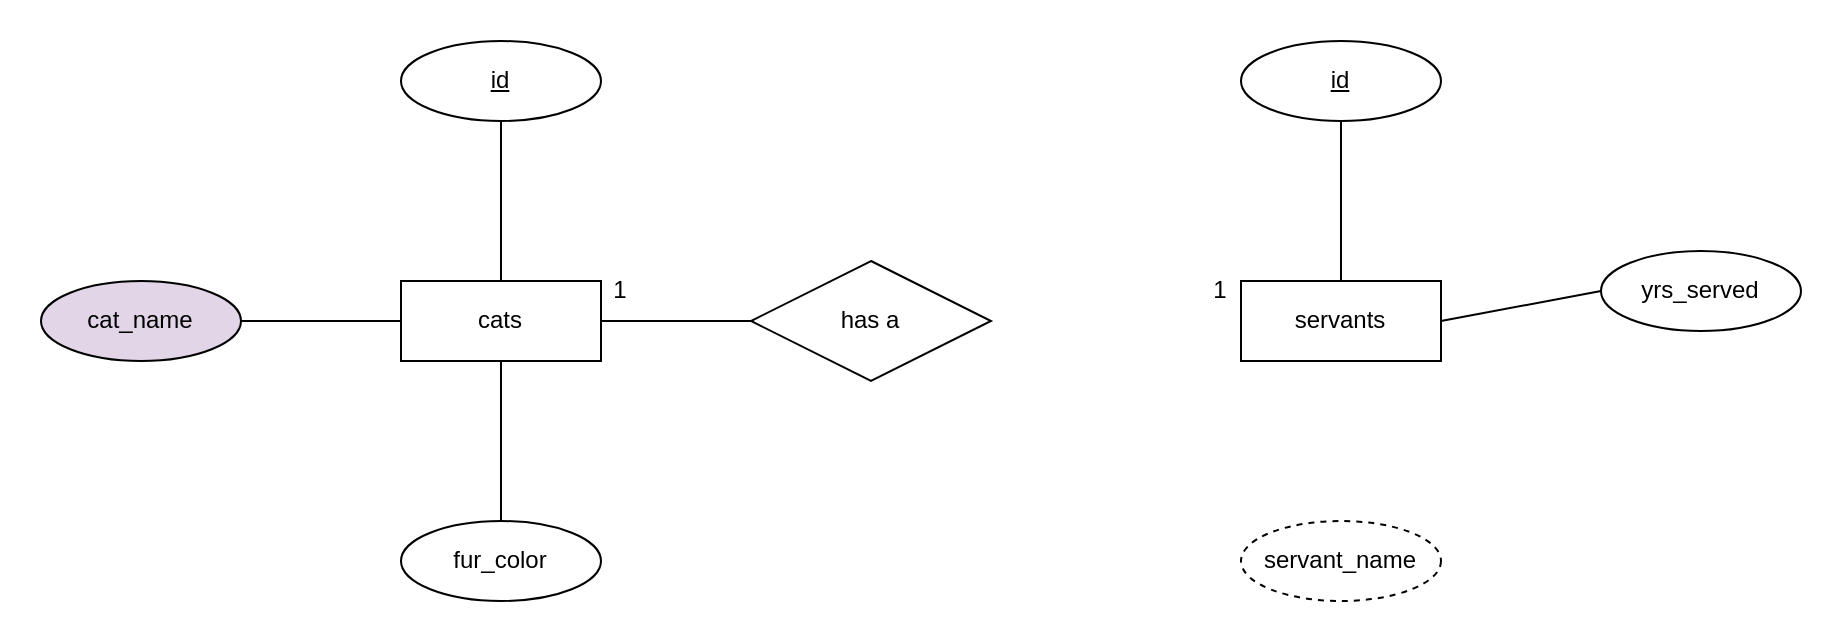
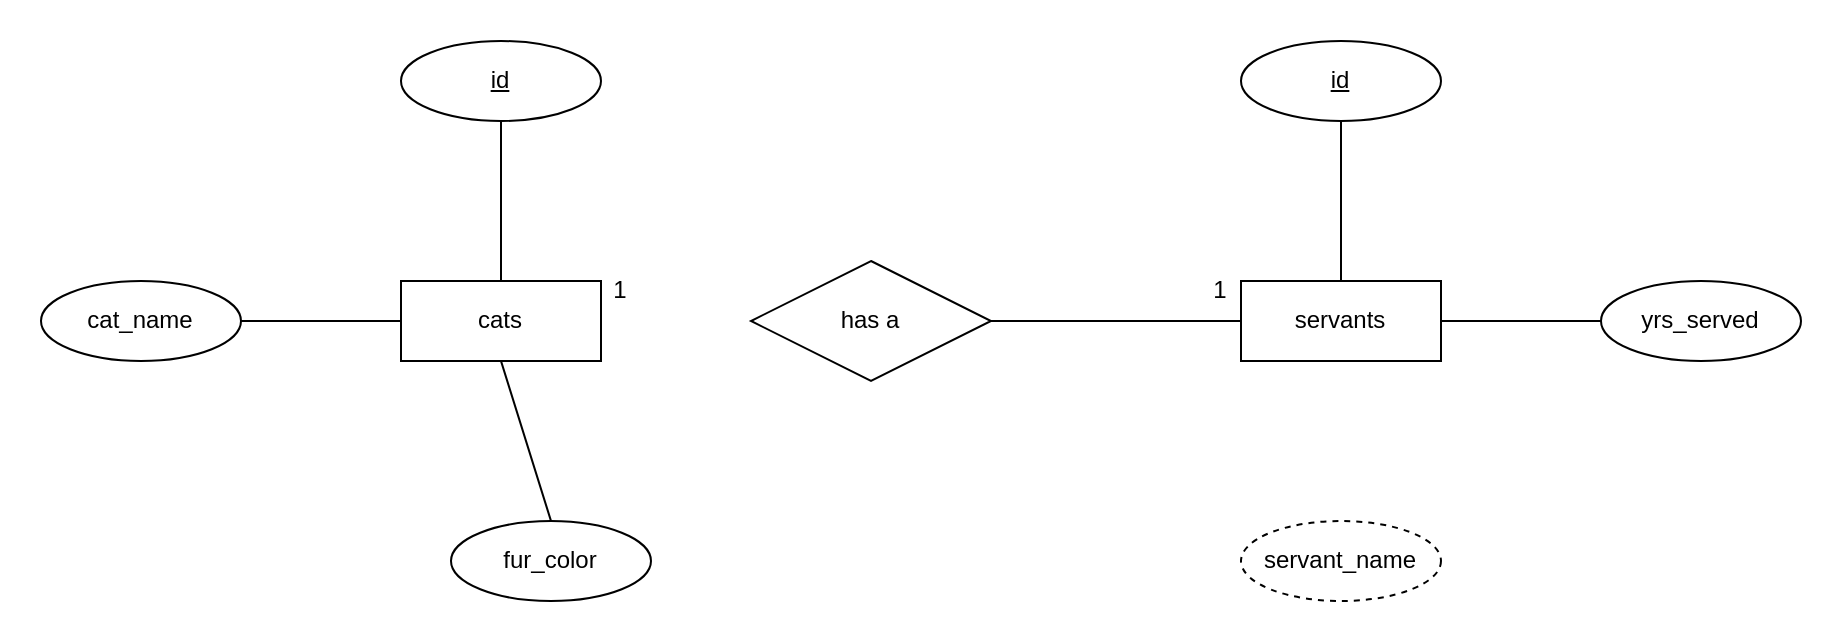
(1701, 291) -> (1701, 321)
(141, 321) -> (141, 321)
(676, 321) -> none
none -> (1116, 321)
(501, 561) -> (551, 561)
